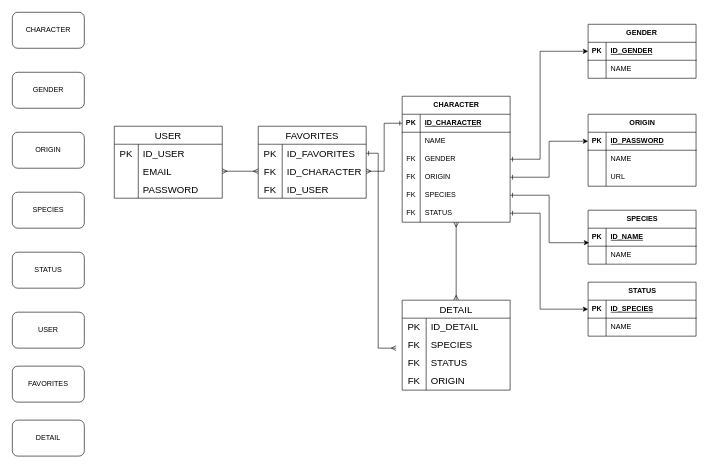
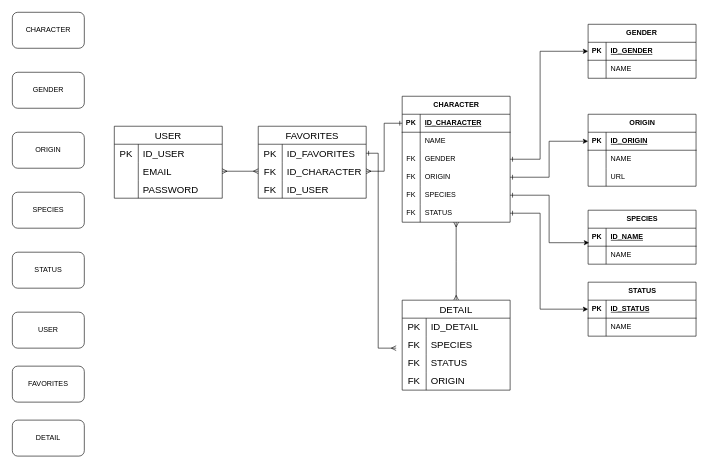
(633, 141) -> (629, 141)
(631, 309) -> (629, 309)
